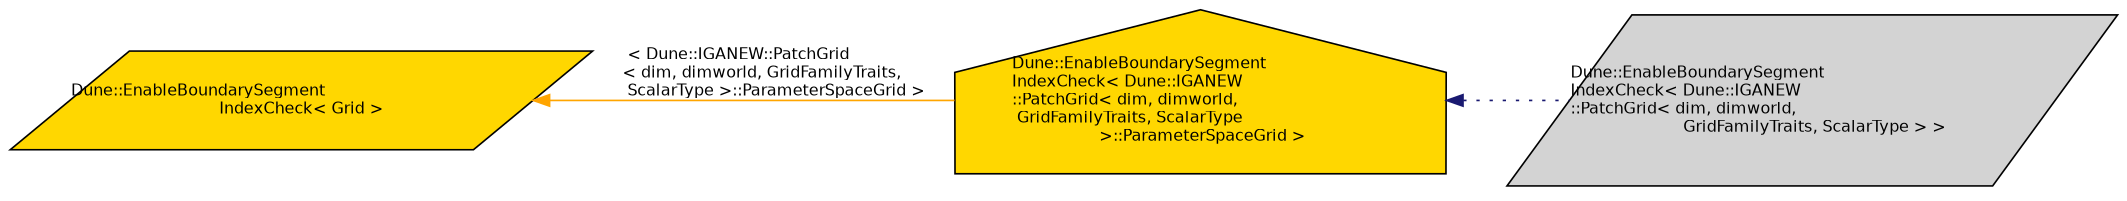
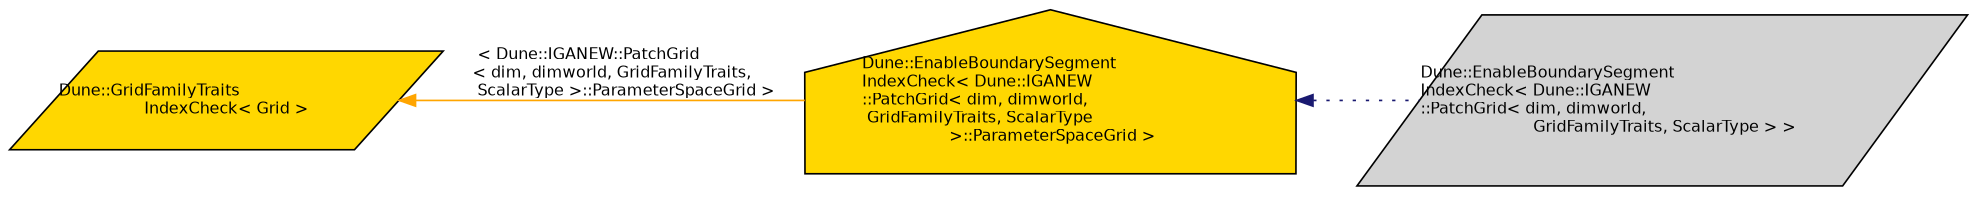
(301, 100) -> (226, 100)
